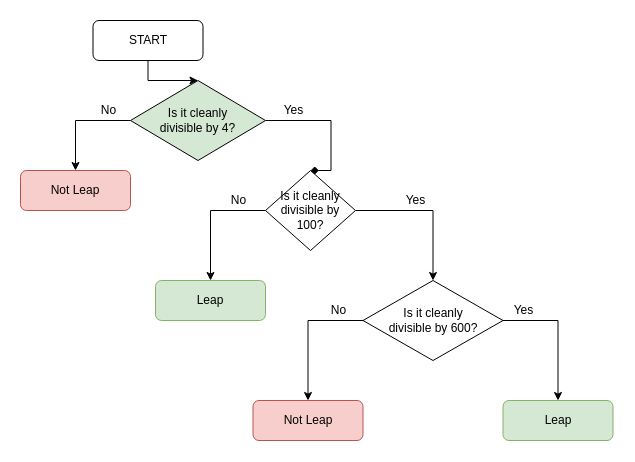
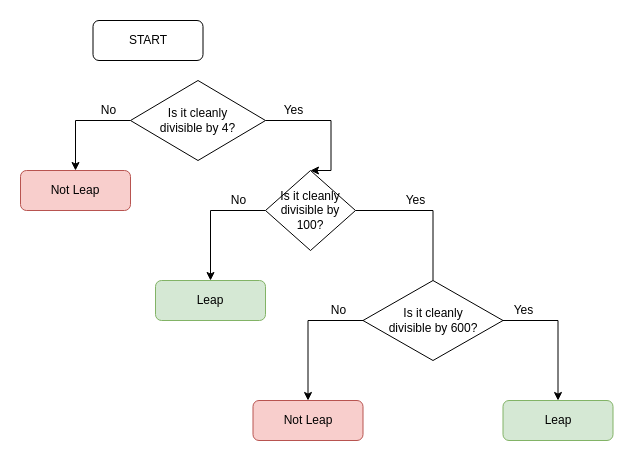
(159, 81) -> none
(198, 121) -> (198, 121)
(319, 171) -> (318, 171)
(433, 272) -> (433, 274)
